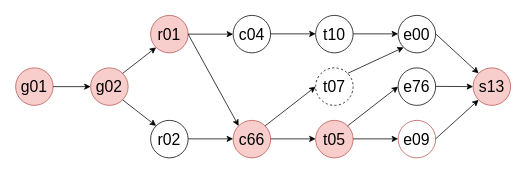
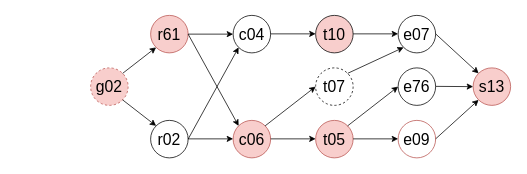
(169, 34) -> (169, 34)
(334, 34) -> (334, 34)
(417, 34) -> (417, 34)
(34, 87) -> none
(69, 87) -> none
(109, 87) -> (109, 87)
none -> (213, 94)
(252, 139) -> (252, 139)
